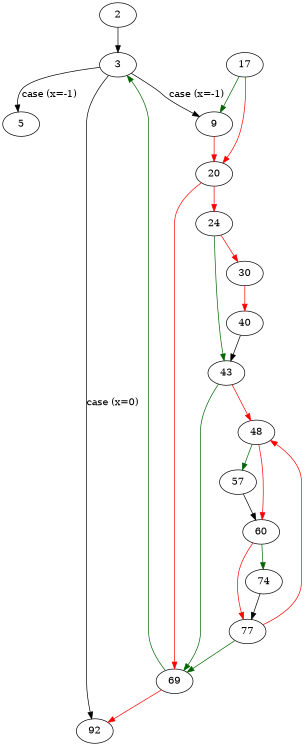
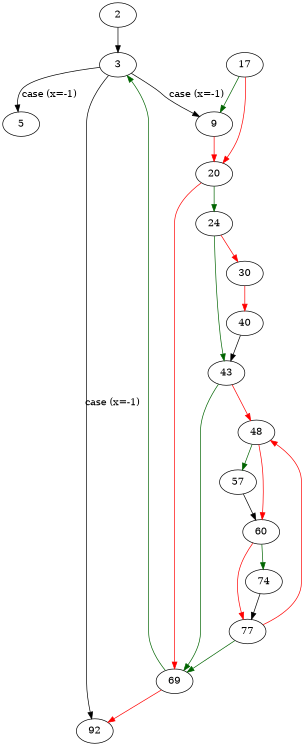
(214, 195) -> (214, 195)
(113, 403) -> (113, 403)
